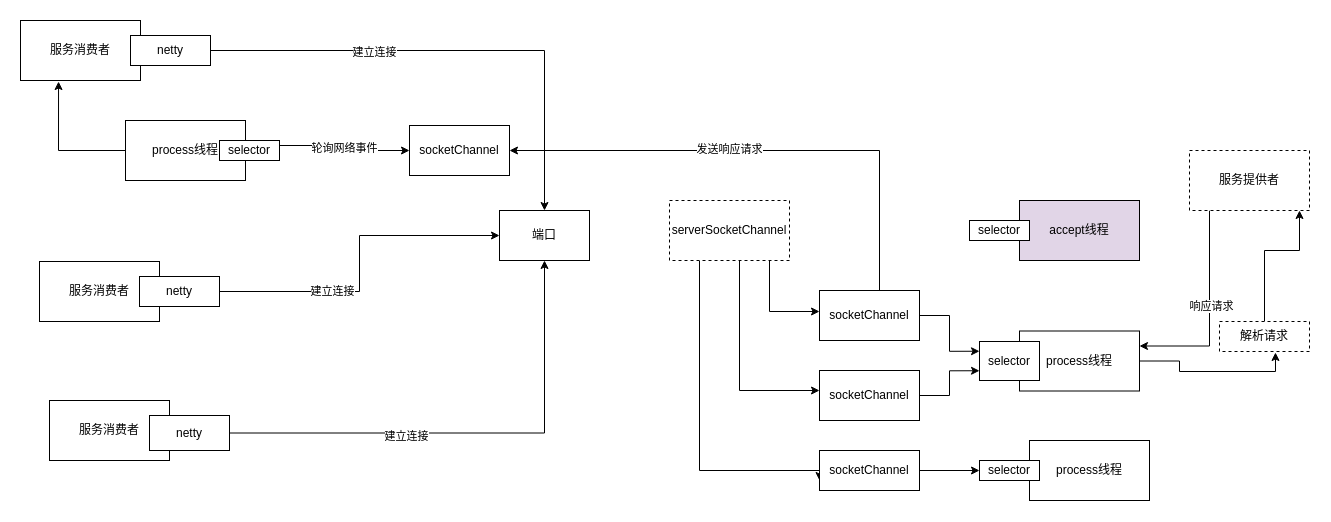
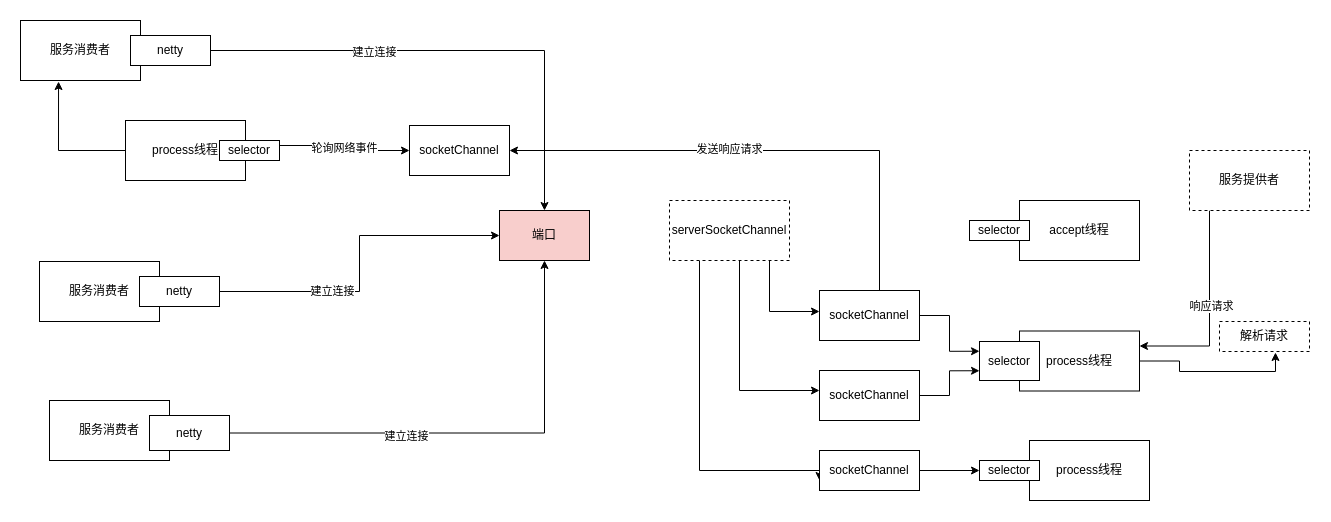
(1080, 231) -> (1080, 231)
(545, 236) -> (545, 236)
(1265, 253) -> none
